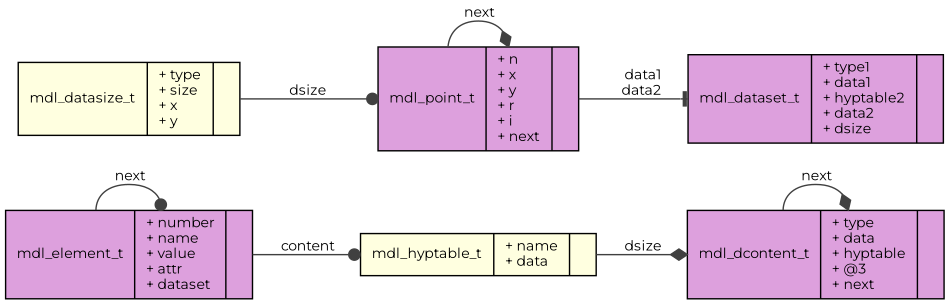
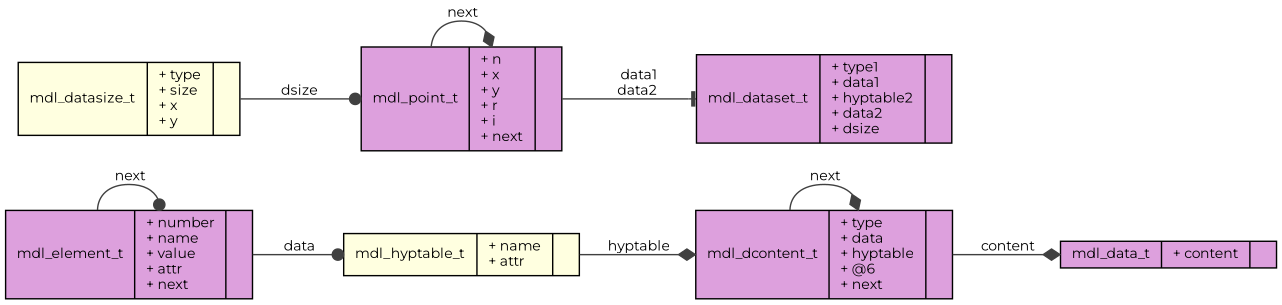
(307, 247) -> (298, 247)
(642, 247) -> (638, 247)
none -> (1169, 255)
(527, 262) -> (506, 262)
(849, 269) -> (858, 269)
(178, 285) -> (168, 285)
